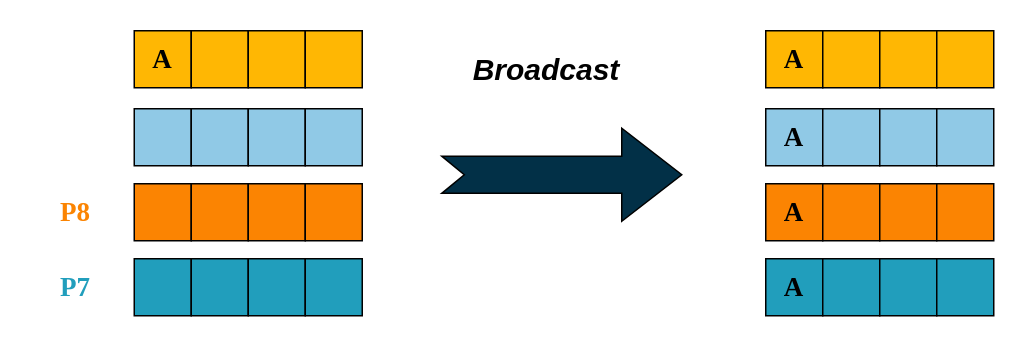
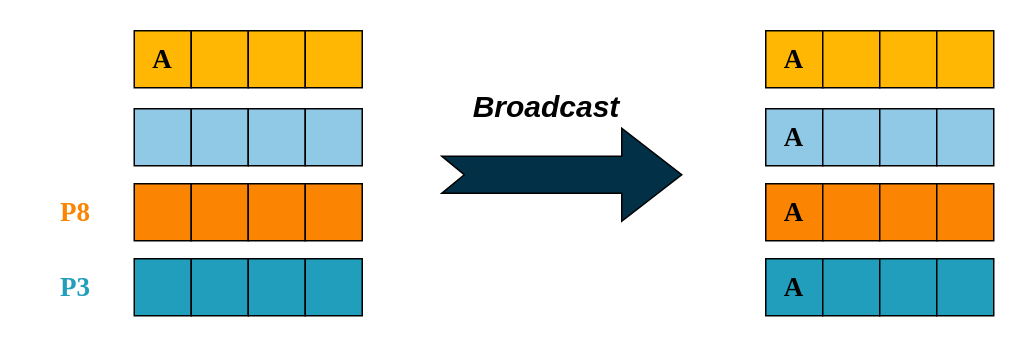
(547, 68) -> (547, 106)
(76, 287) -> (76, 287)
